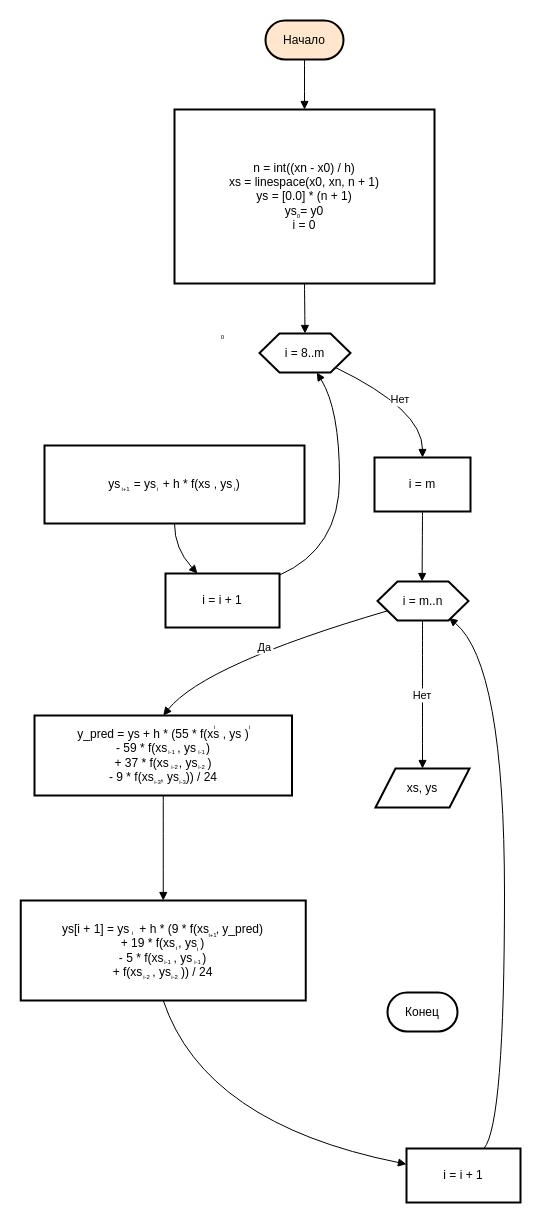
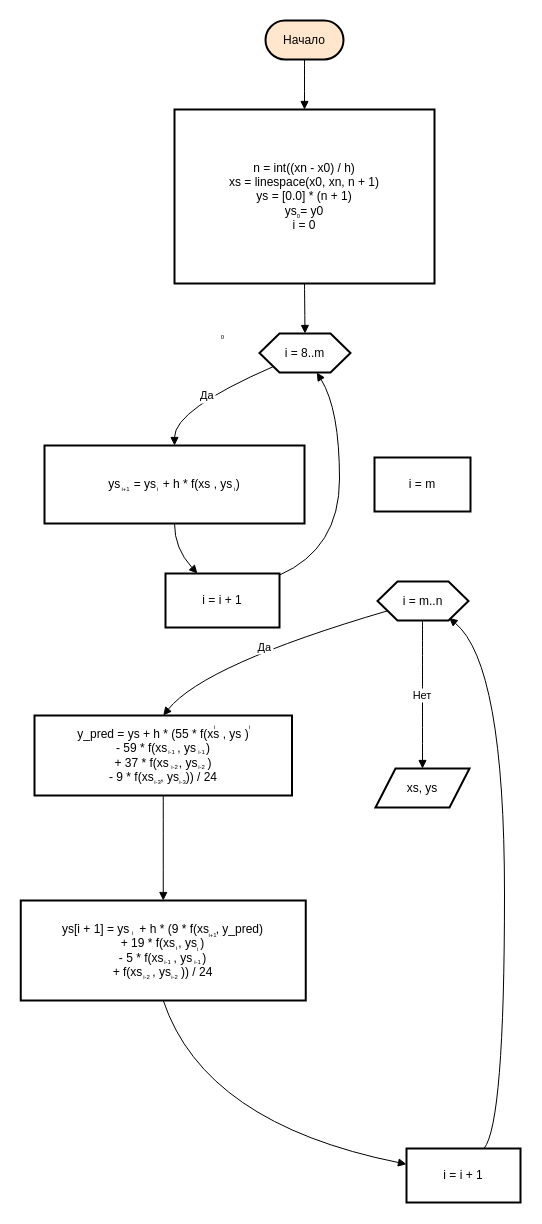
none -> (217, 394)
(389, 400) -> none
(422, 543) -> none
(423, 1012) -> none
